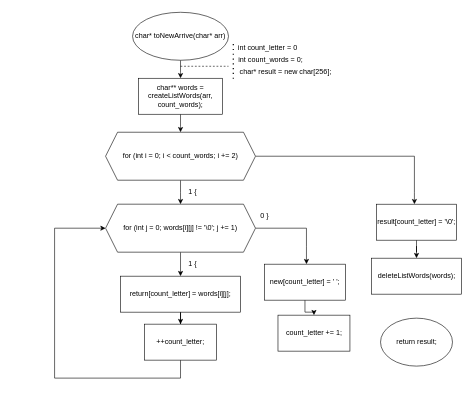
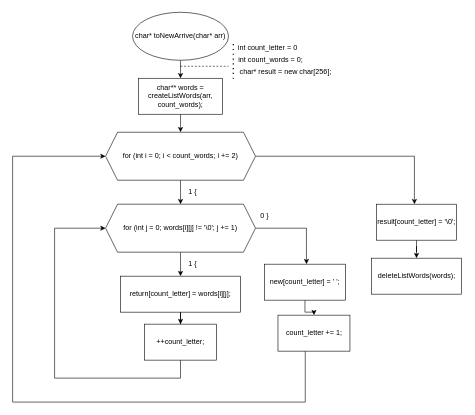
none -> (12, 279)
(416, 342) -> none
